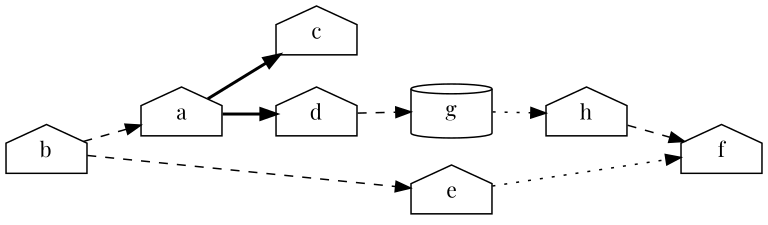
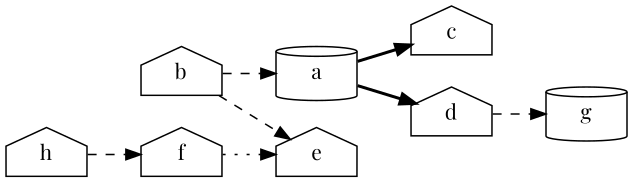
(512, 112) -> none
(182, 114) -> (316, 74)
(579, 173) -> (242, 154)
